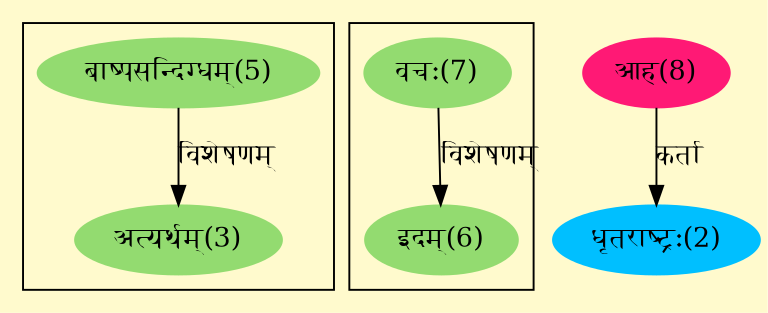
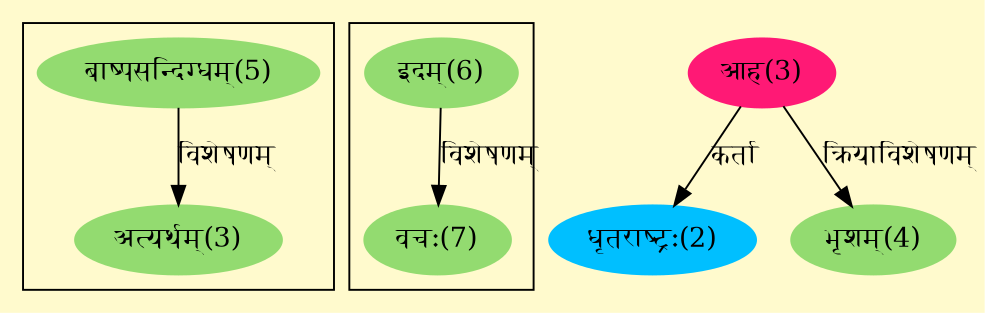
(656, 73) -> (762, 73)
(439, 147) -> (440, 147)
none -> (873, 240)
